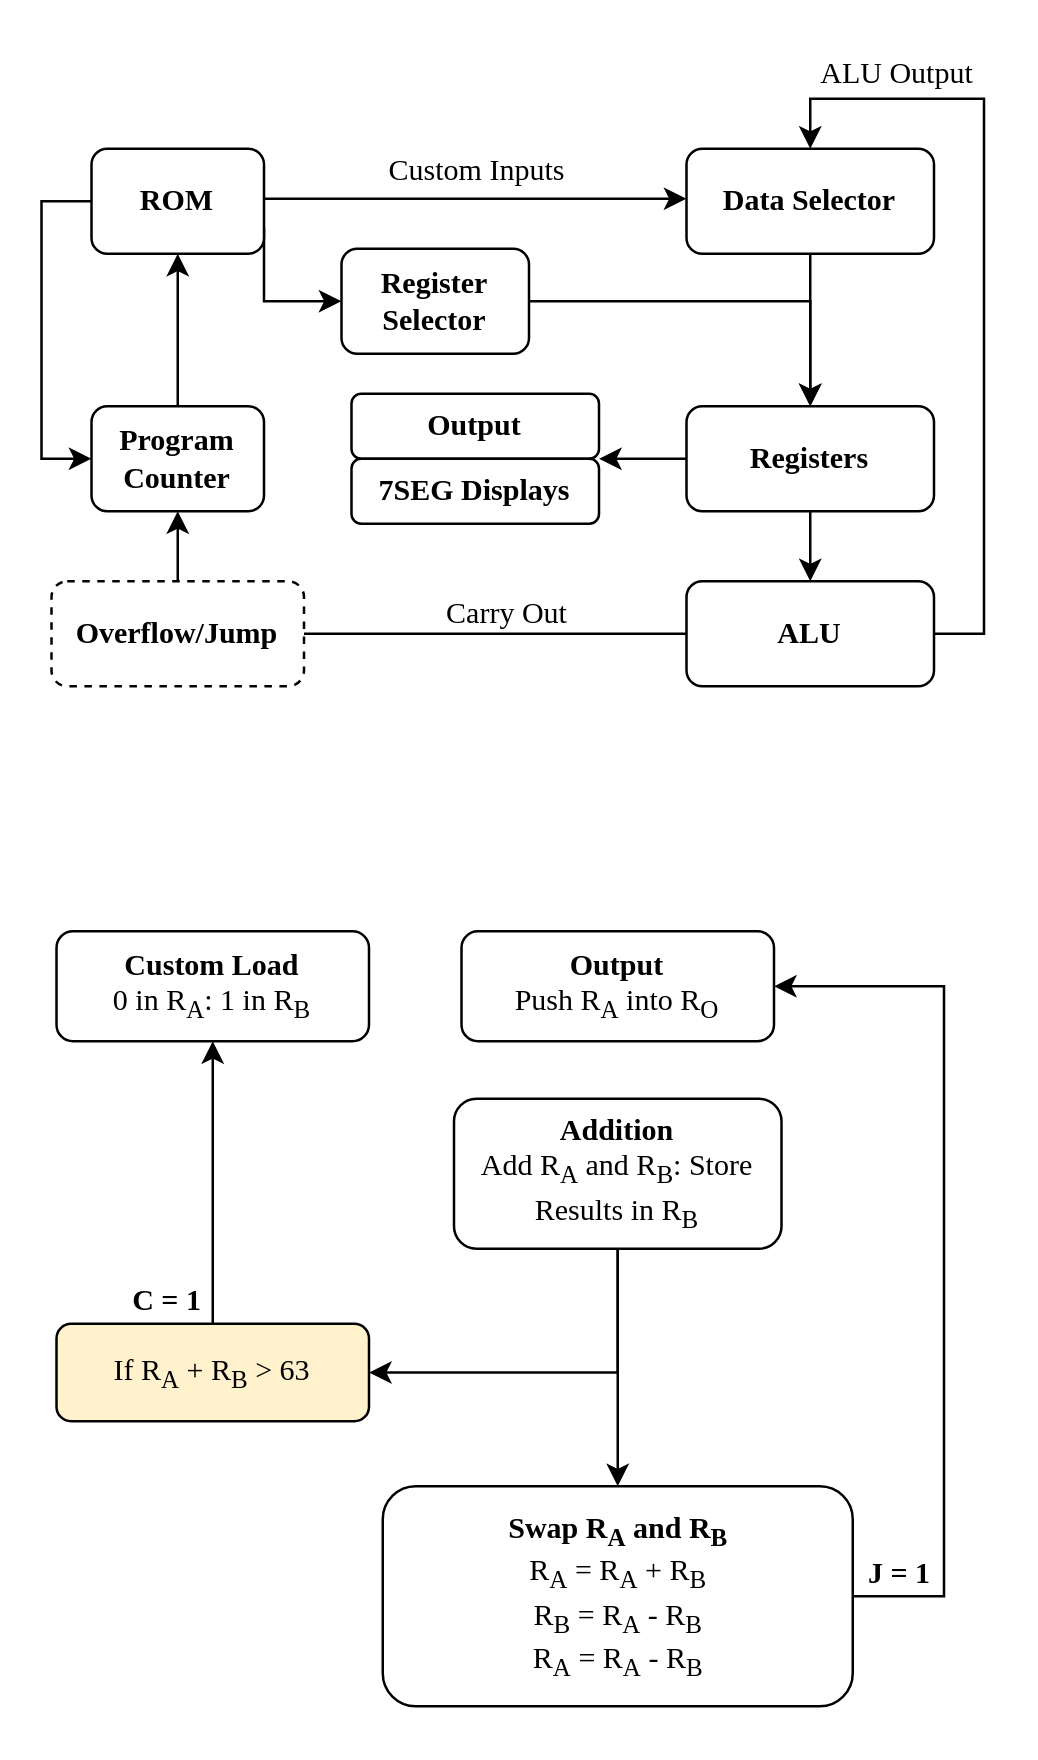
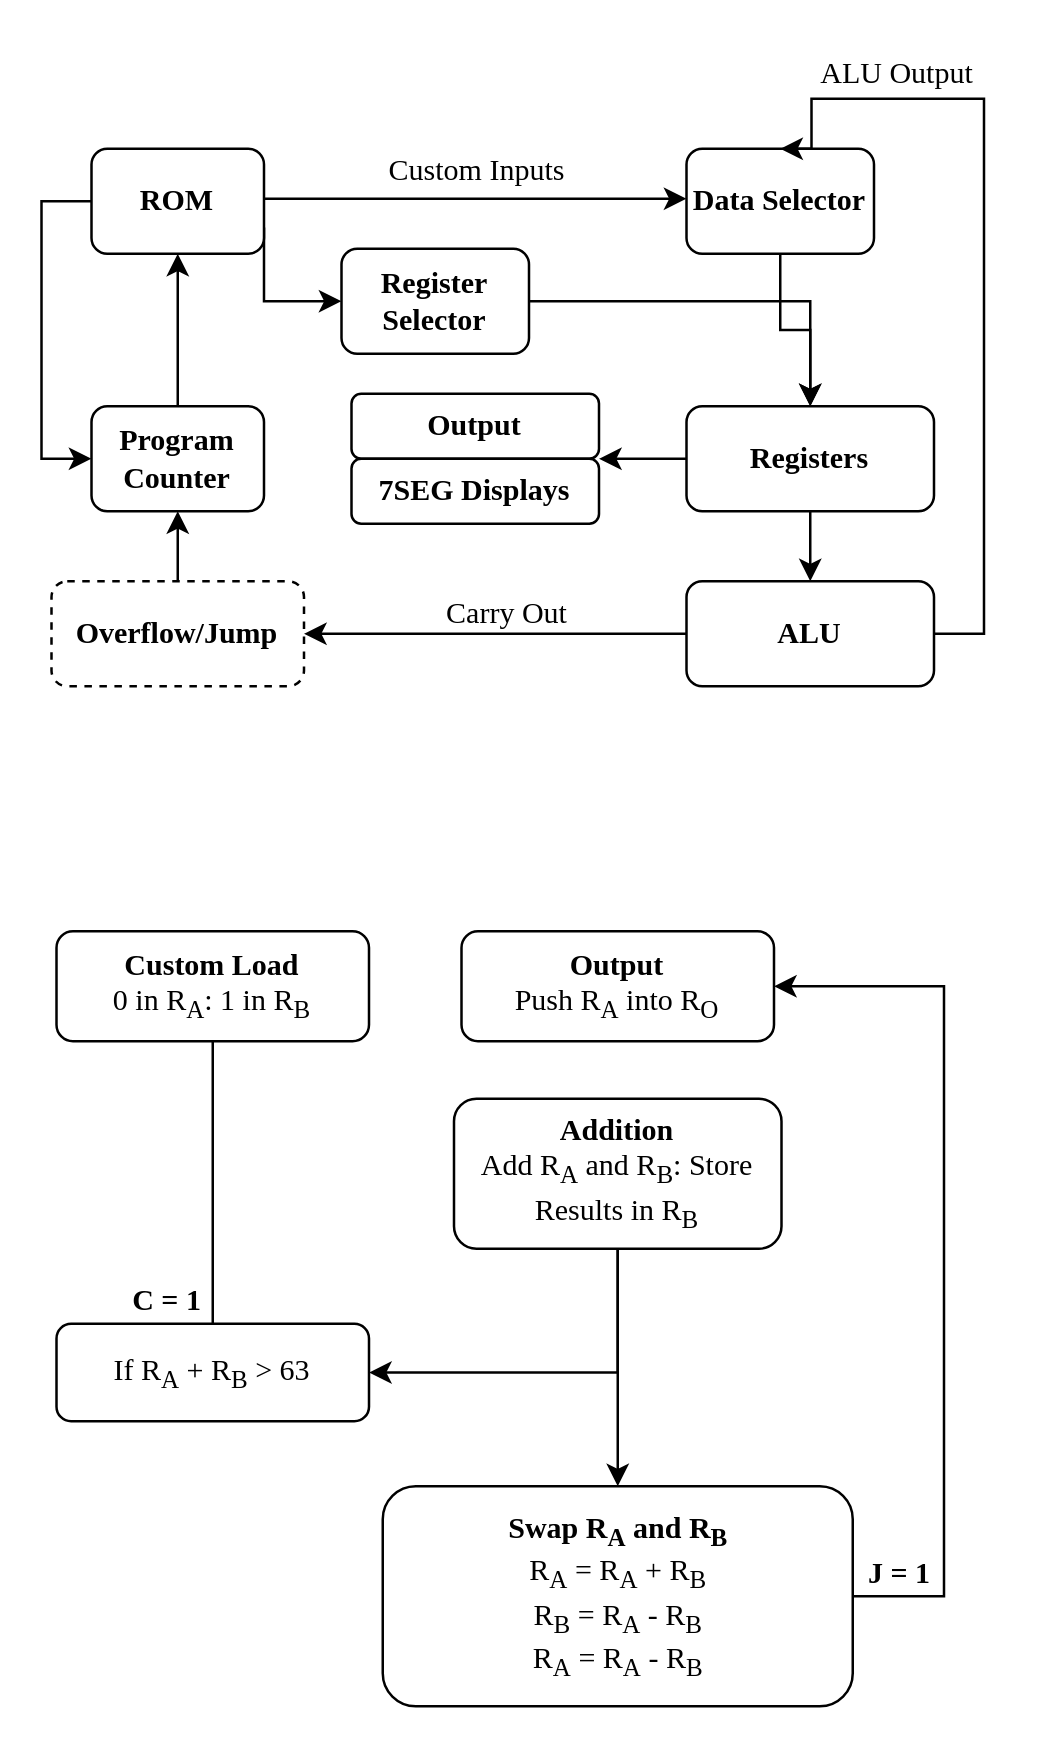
(810, 201) -> (780, 201)
(314, 634) -> (322, 634)
(213, 1059) -> (213, 1052)
(213, 1373) -> (213, 1373)
